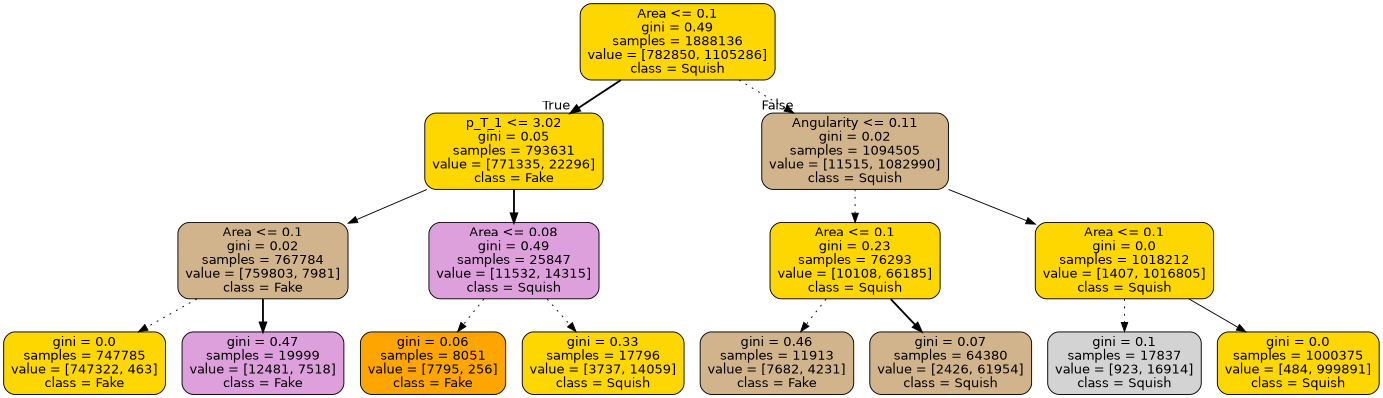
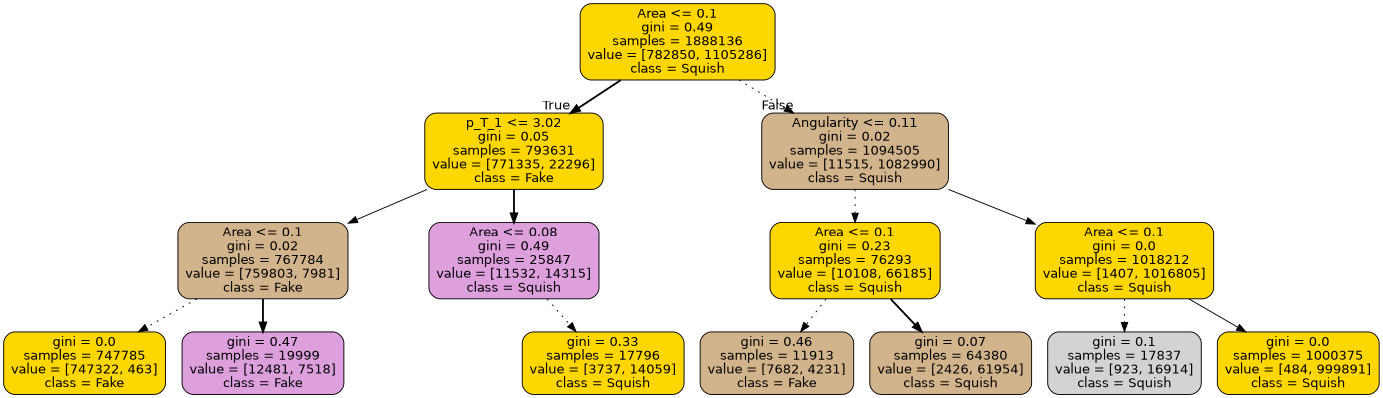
(433, 363) -> none
